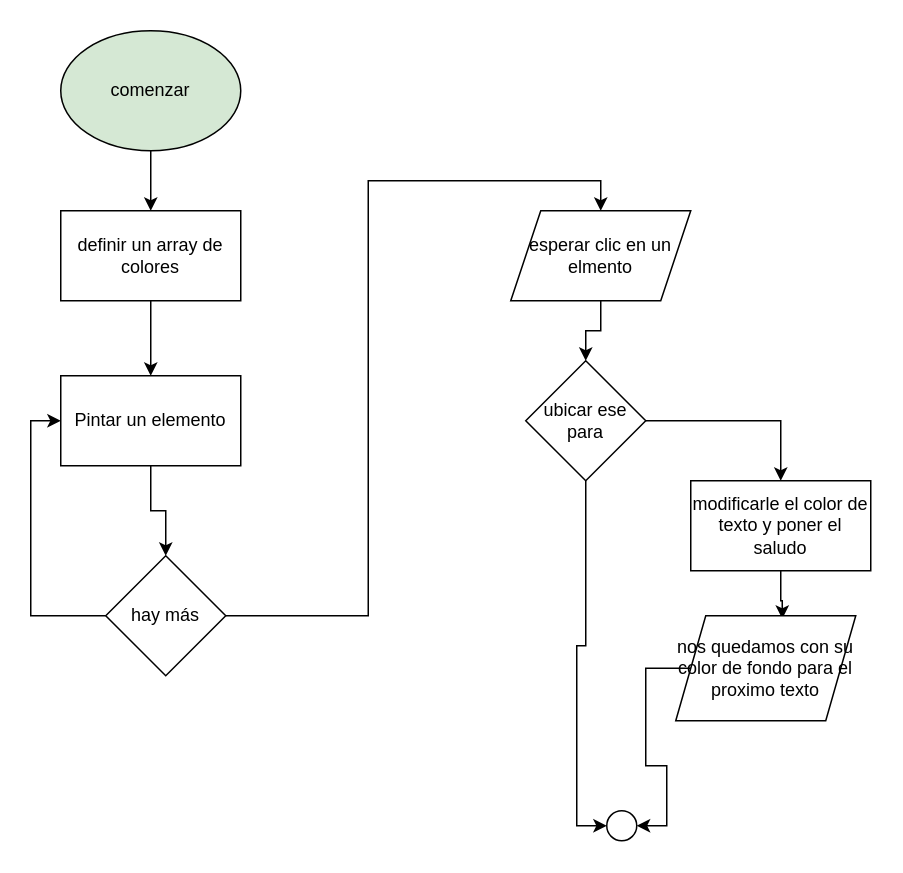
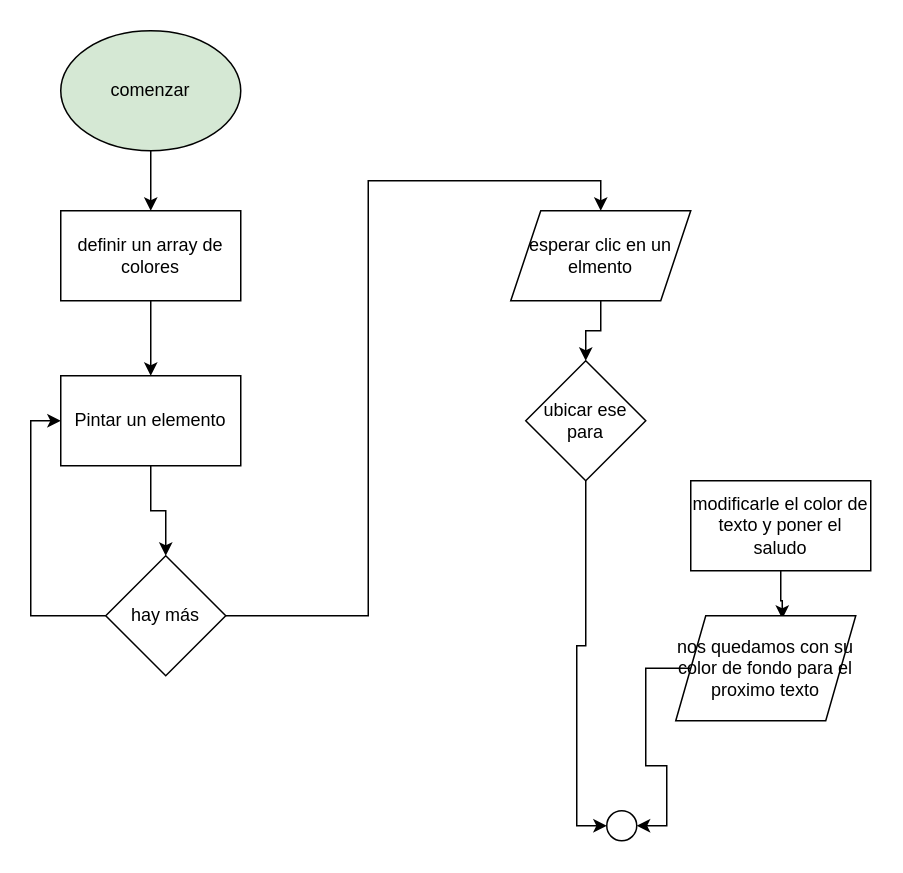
(738, 421) -> none
